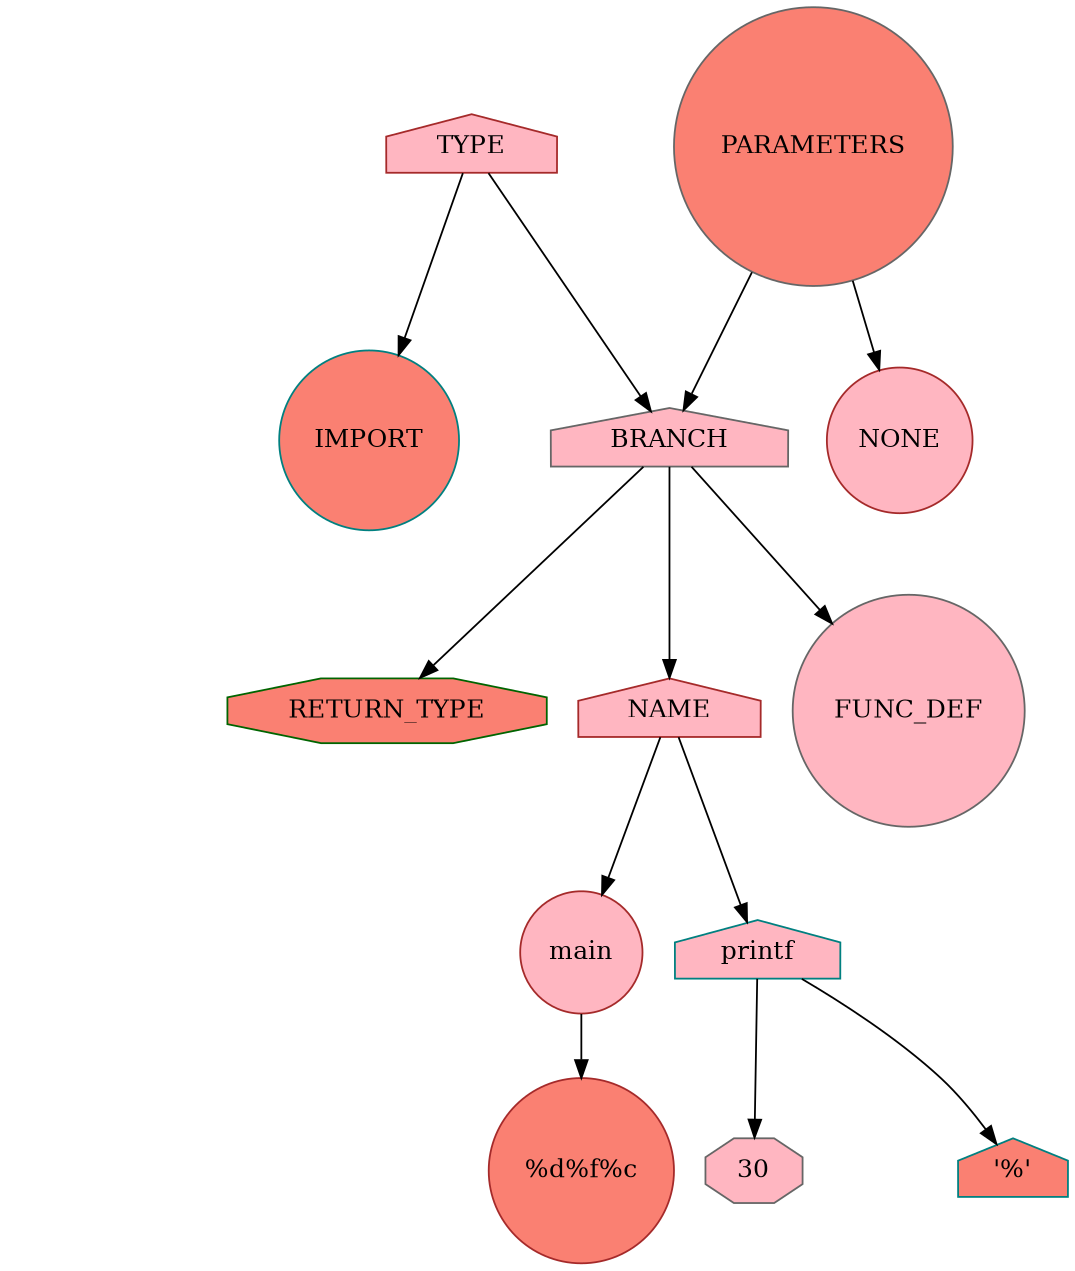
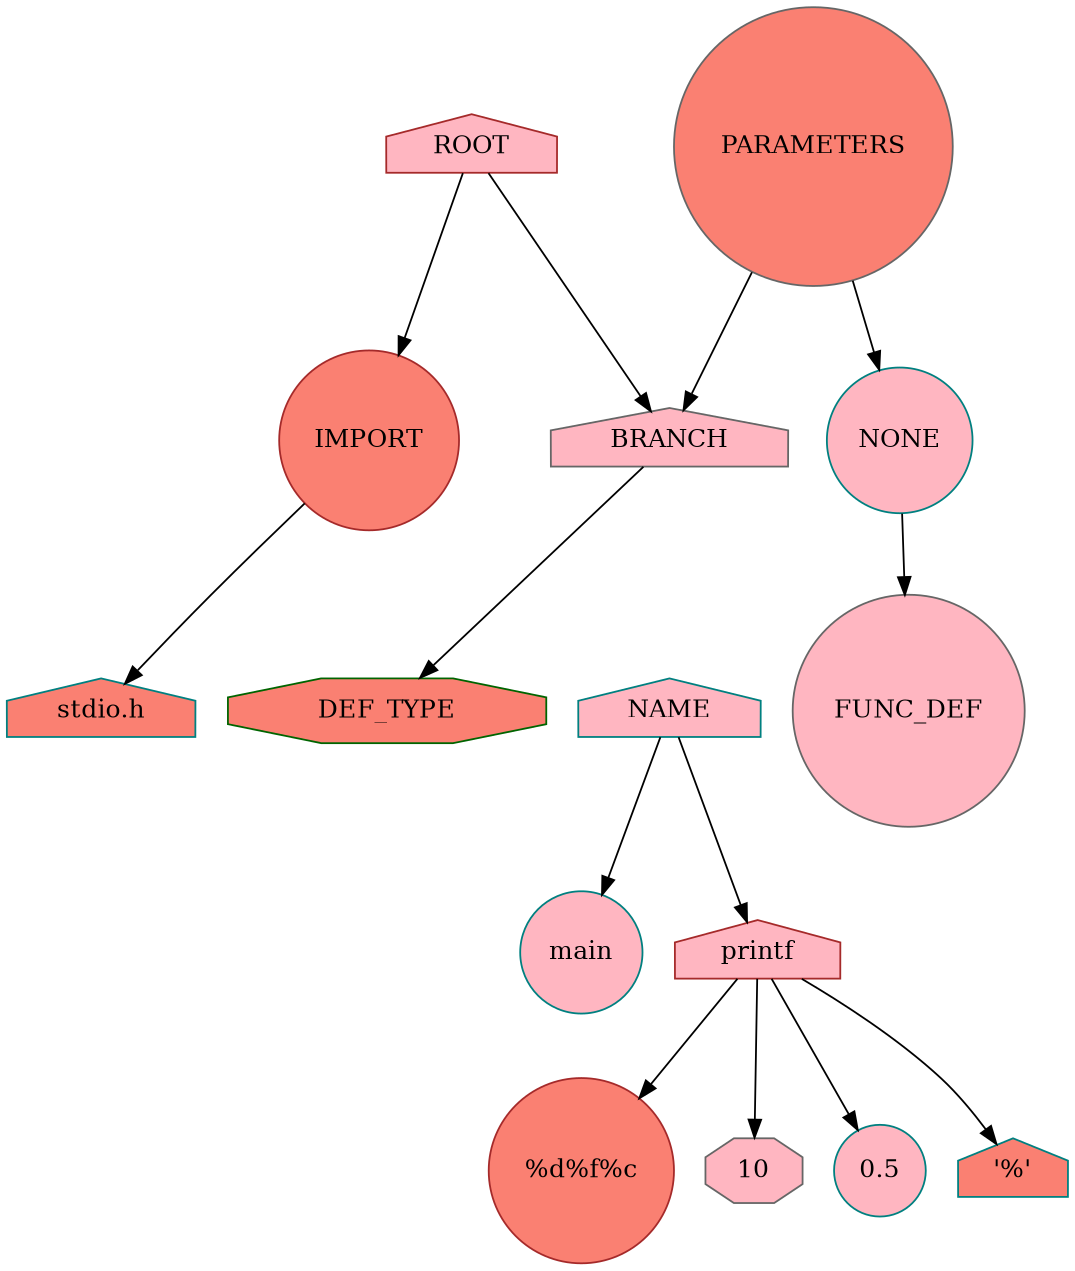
(472, 147) -> (472, 147)
(369, 440) -> (369, 440)
(900, 440) -> (900, 440)
(756, 538) -> (903, 545)
(669, 563) -> none
none -> (101, 711)
(387, 711) -> (387, 711)
(669, 711) -> (669, 711)
(581, 952) -> (581, 952)
(758, 952) -> (758, 952)
(581, 1037) -> (694, 1031)
(754, 1171) -> (754, 1171)
none -> (880, 1171)
